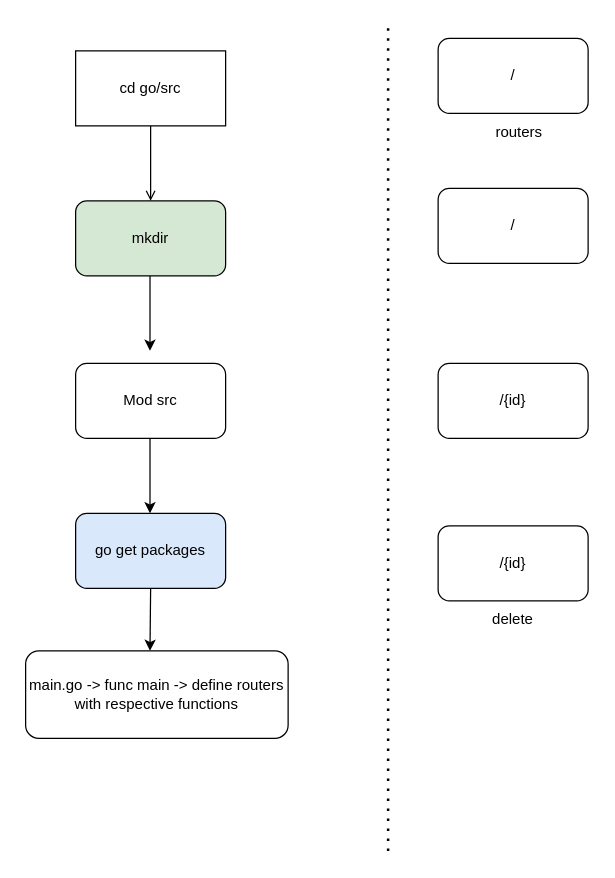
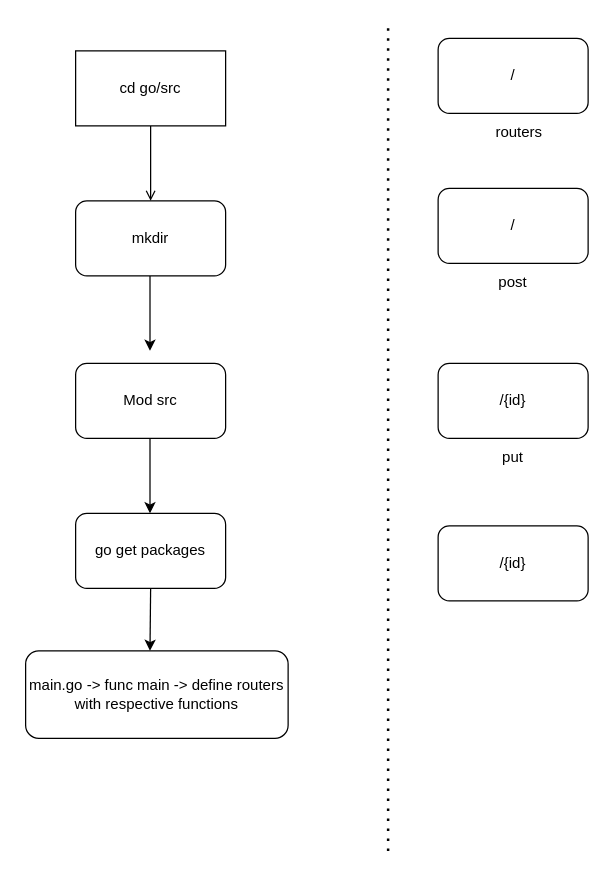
(151, 238) -> (151, 238)
none -> (513, 282)
none -> (513, 457)
(151, 551) -> (151, 551)
(513, 619) -> none
